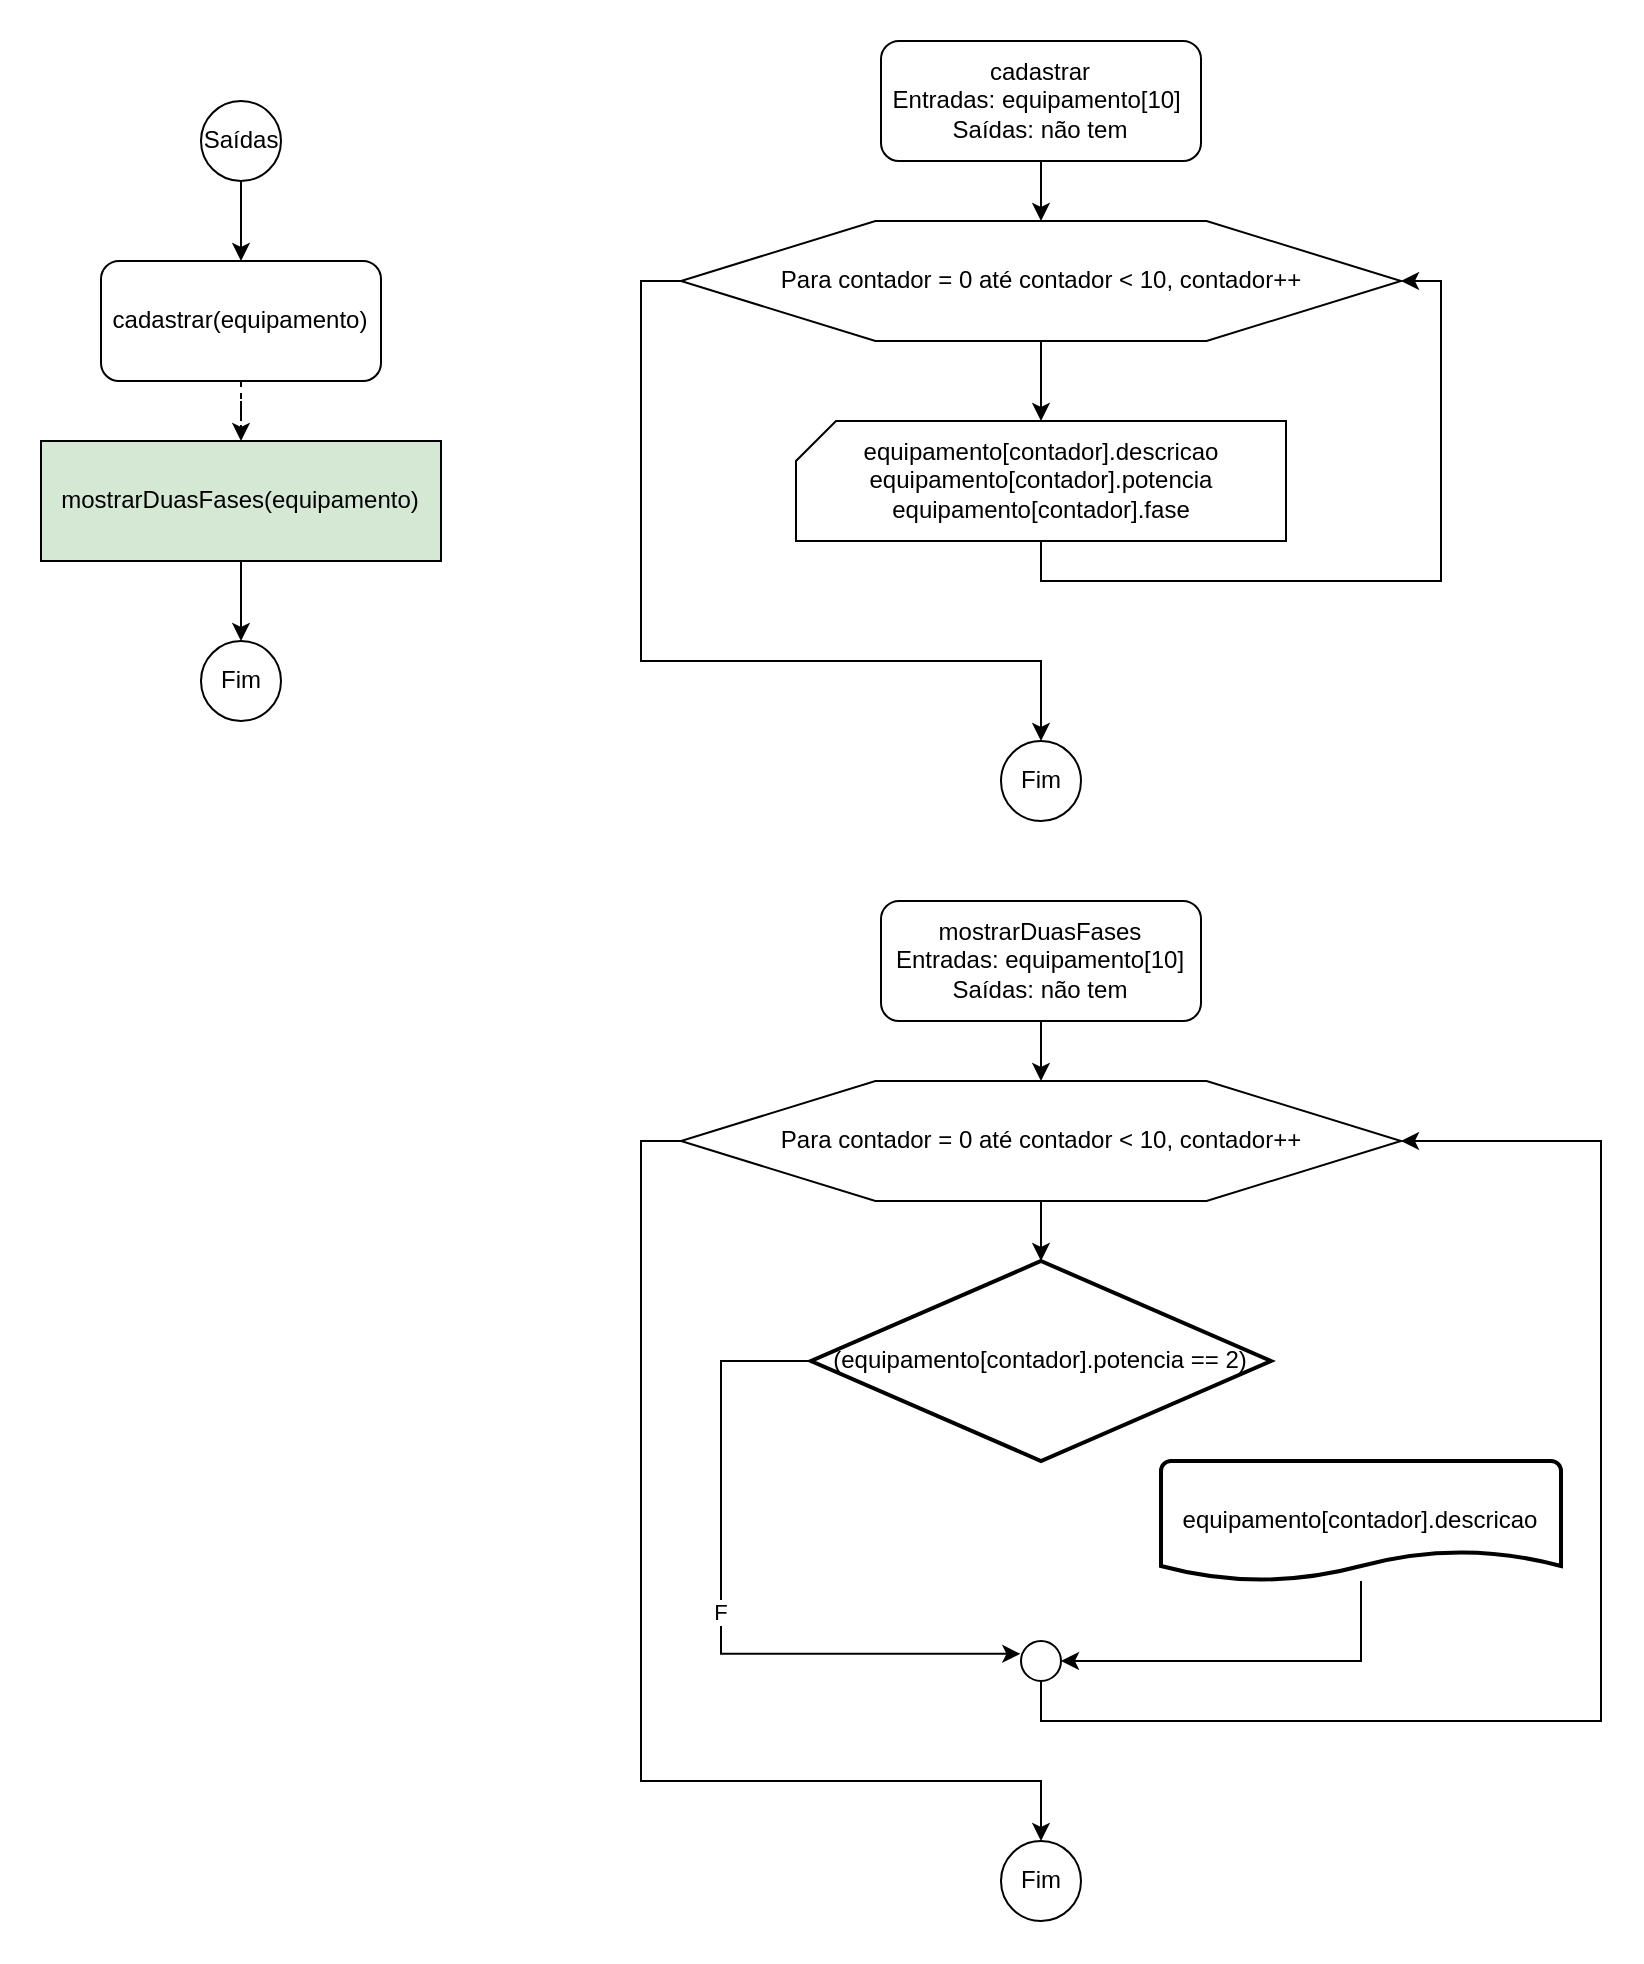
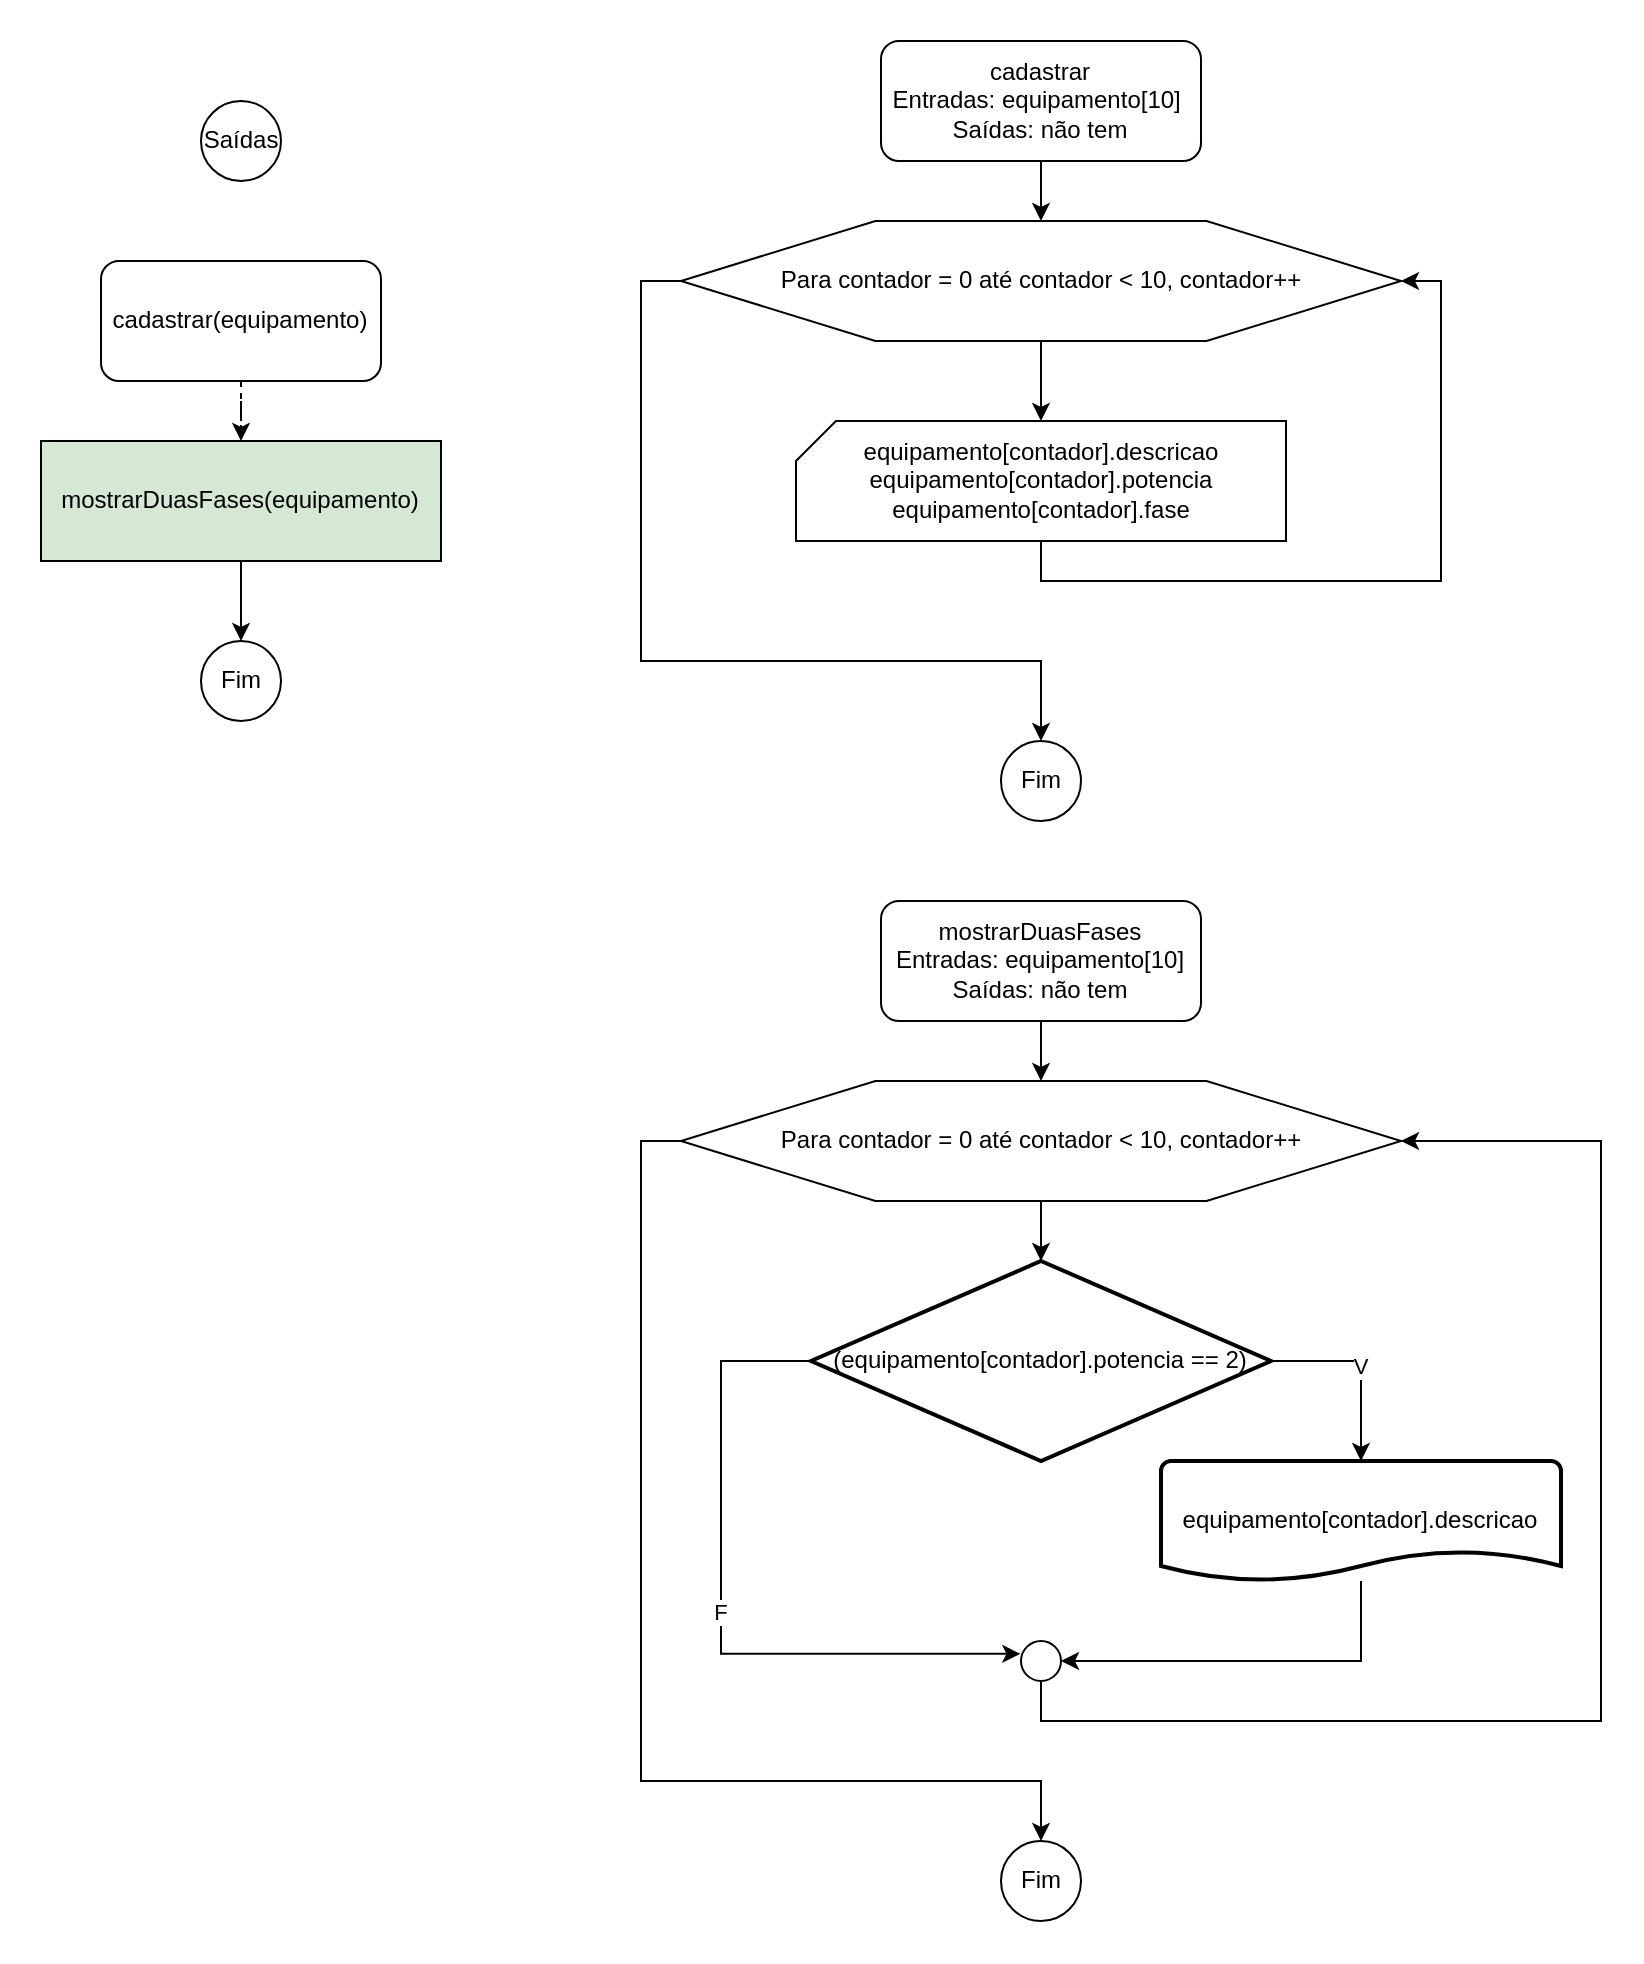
(241, 214) -> none
none -> (1359, 1361)
